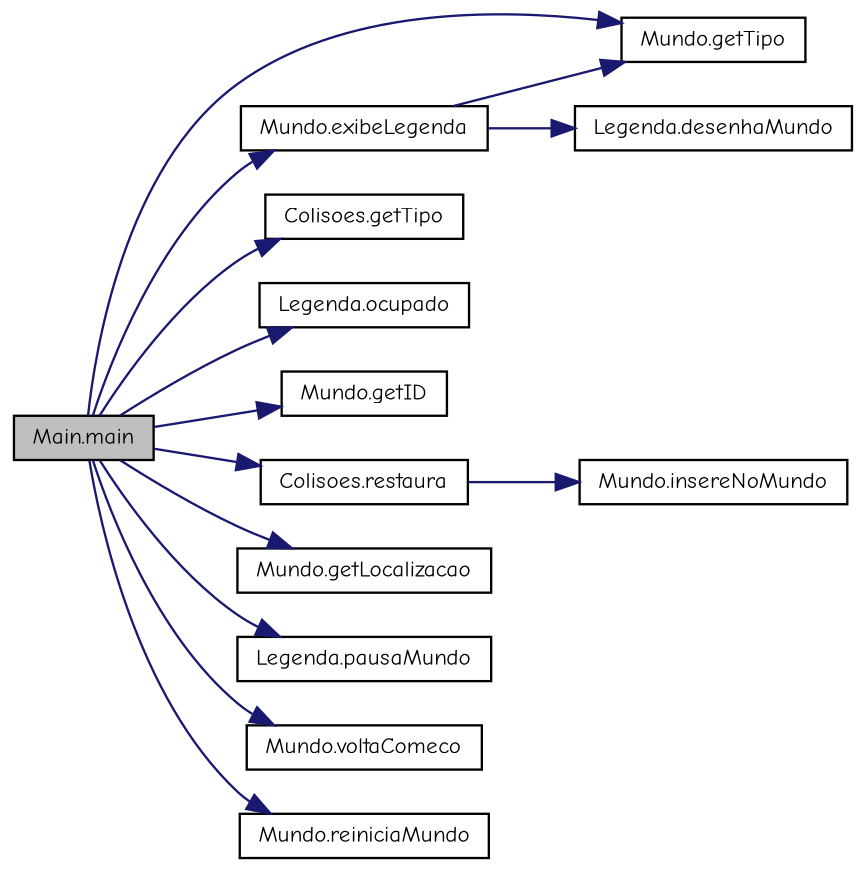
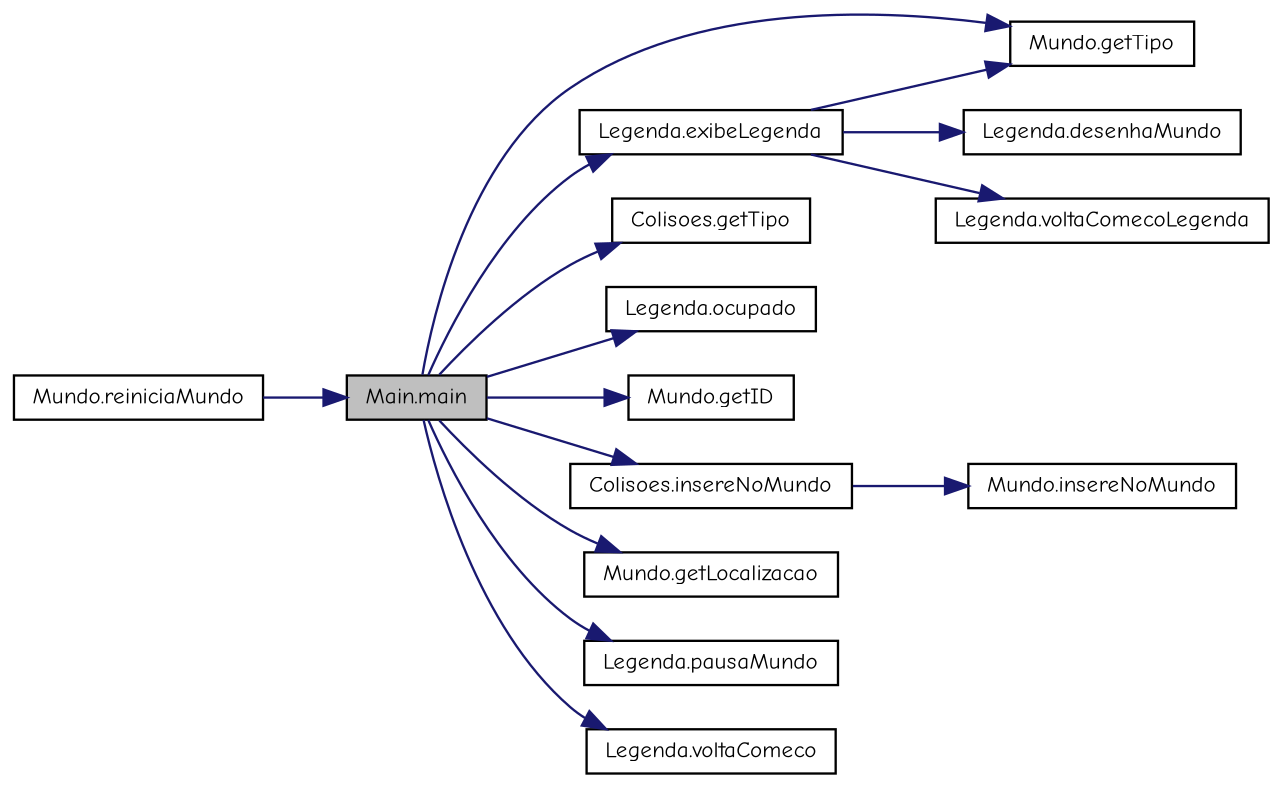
(364, 128) -> (711, 132)
none -> (1102, 221)
(364, 482) -> (711, 486)
(142, 645) -> (293, 398)
(364, 747) -> (711, 751)
